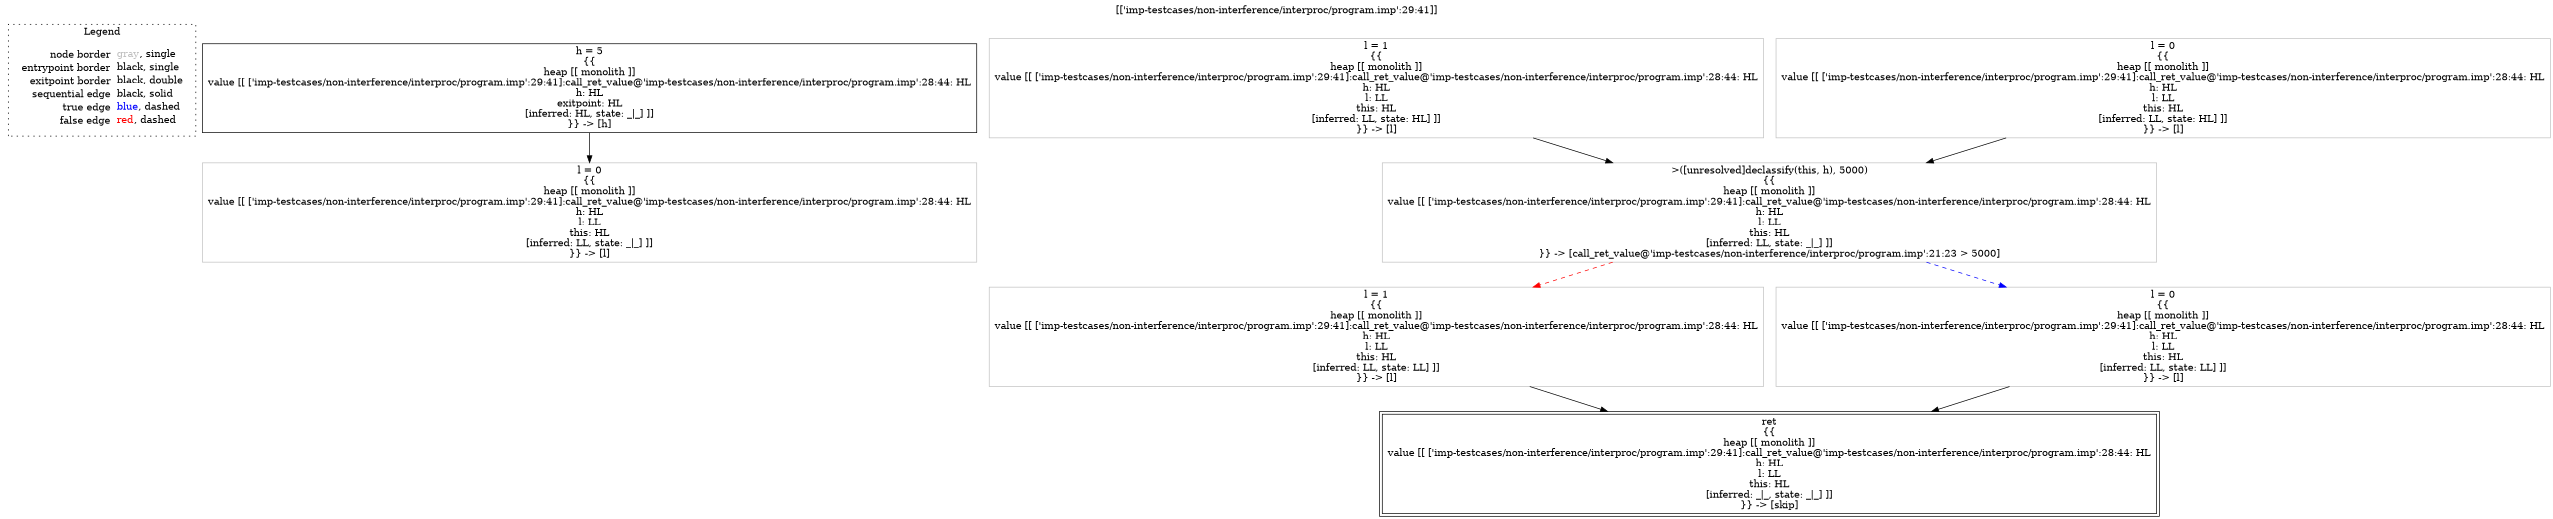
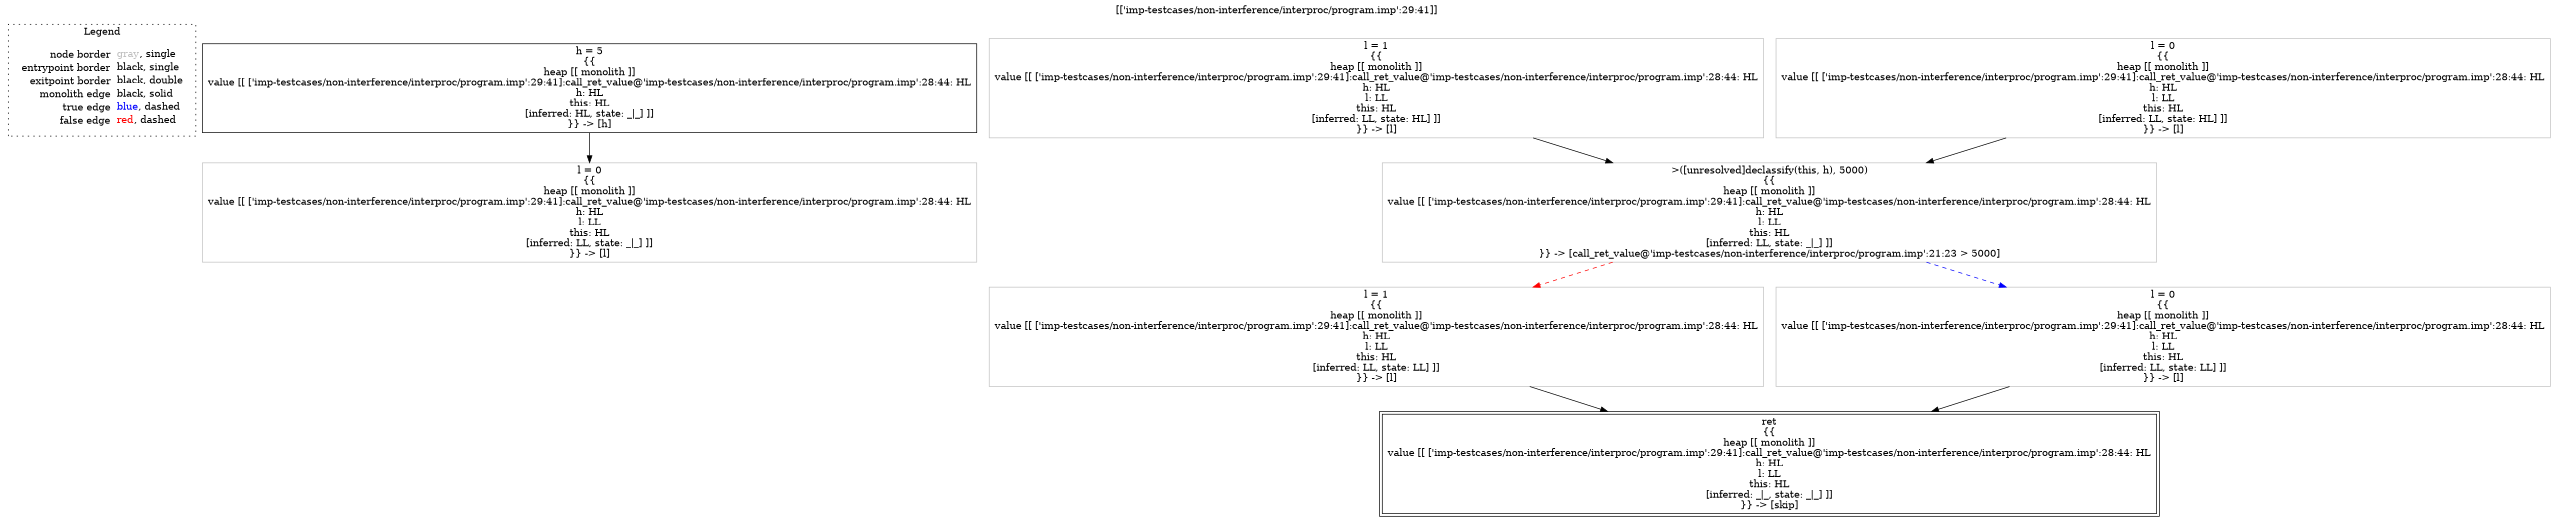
(73, 94) -> (77, 94)
(590, 103) -> (590, 103)
